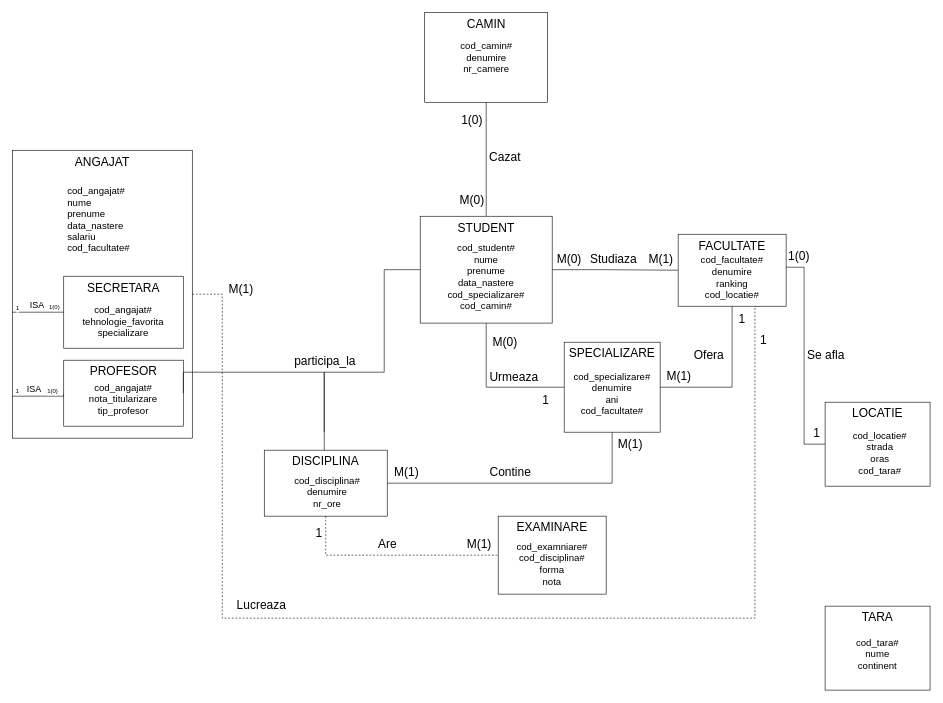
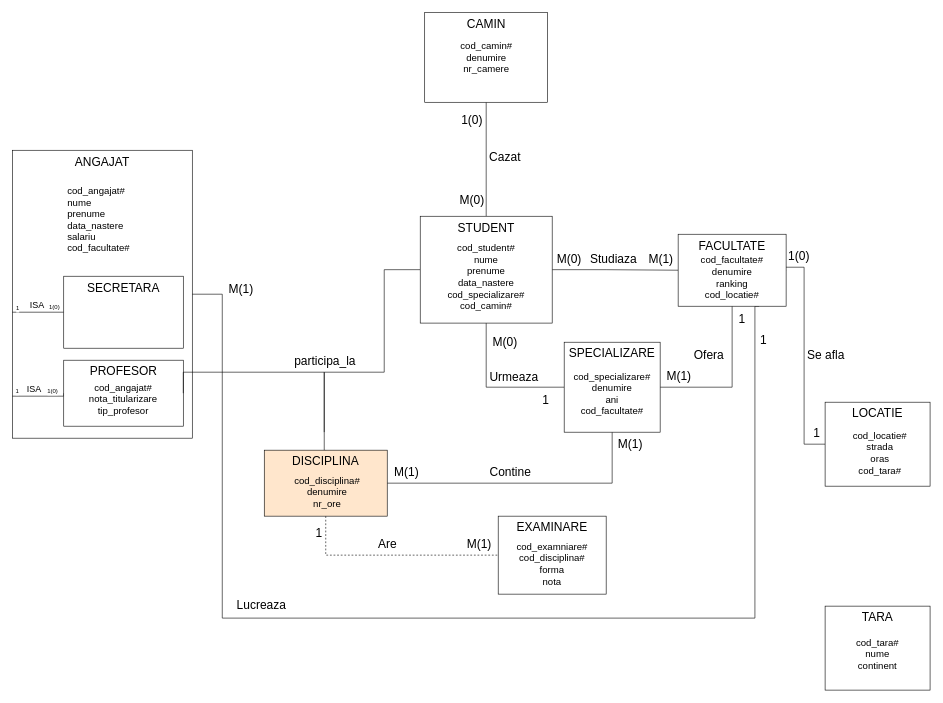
(124, 321) -> none
(326, 483) -> (326, 483)
(469, 618) -> (469, 618)
